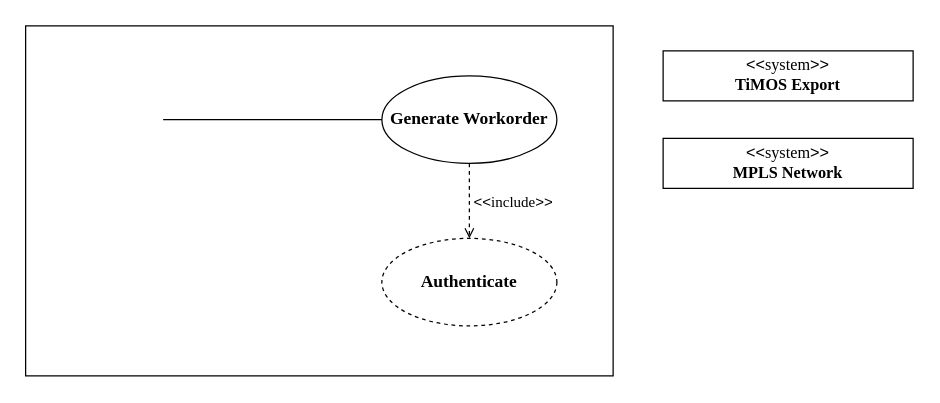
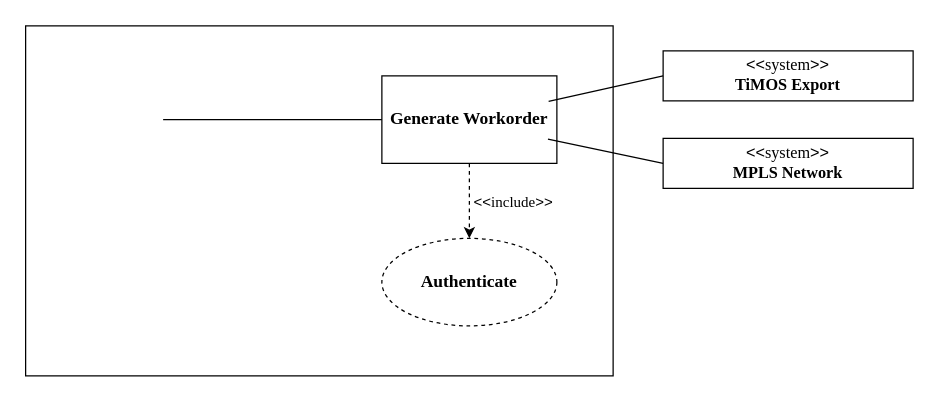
none -> (605, 88)
(469, 119) -> (469, 119)
none -> (605, 151)
(469, 231) -> (469, 228)
